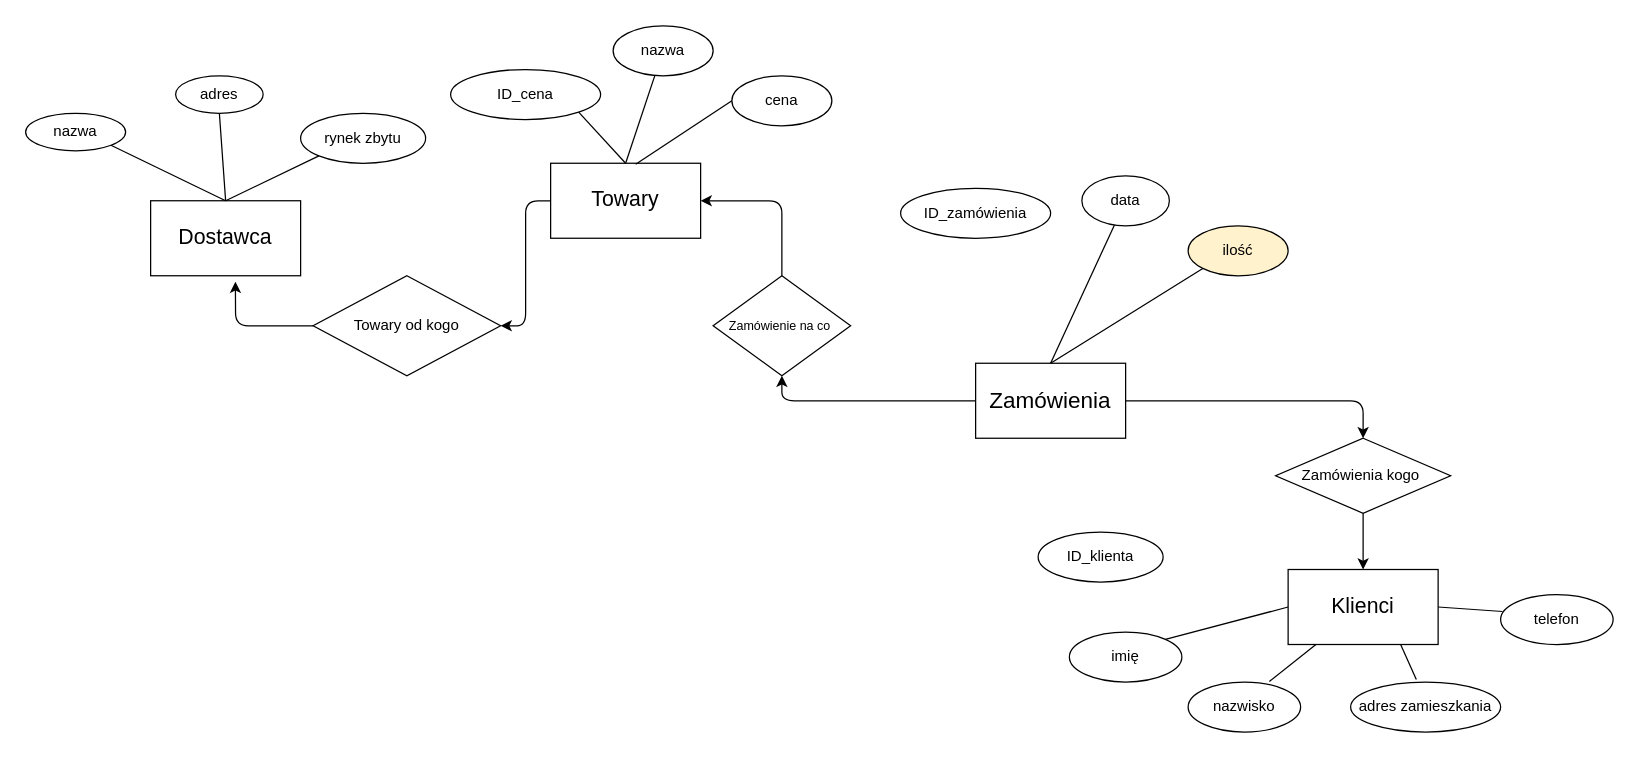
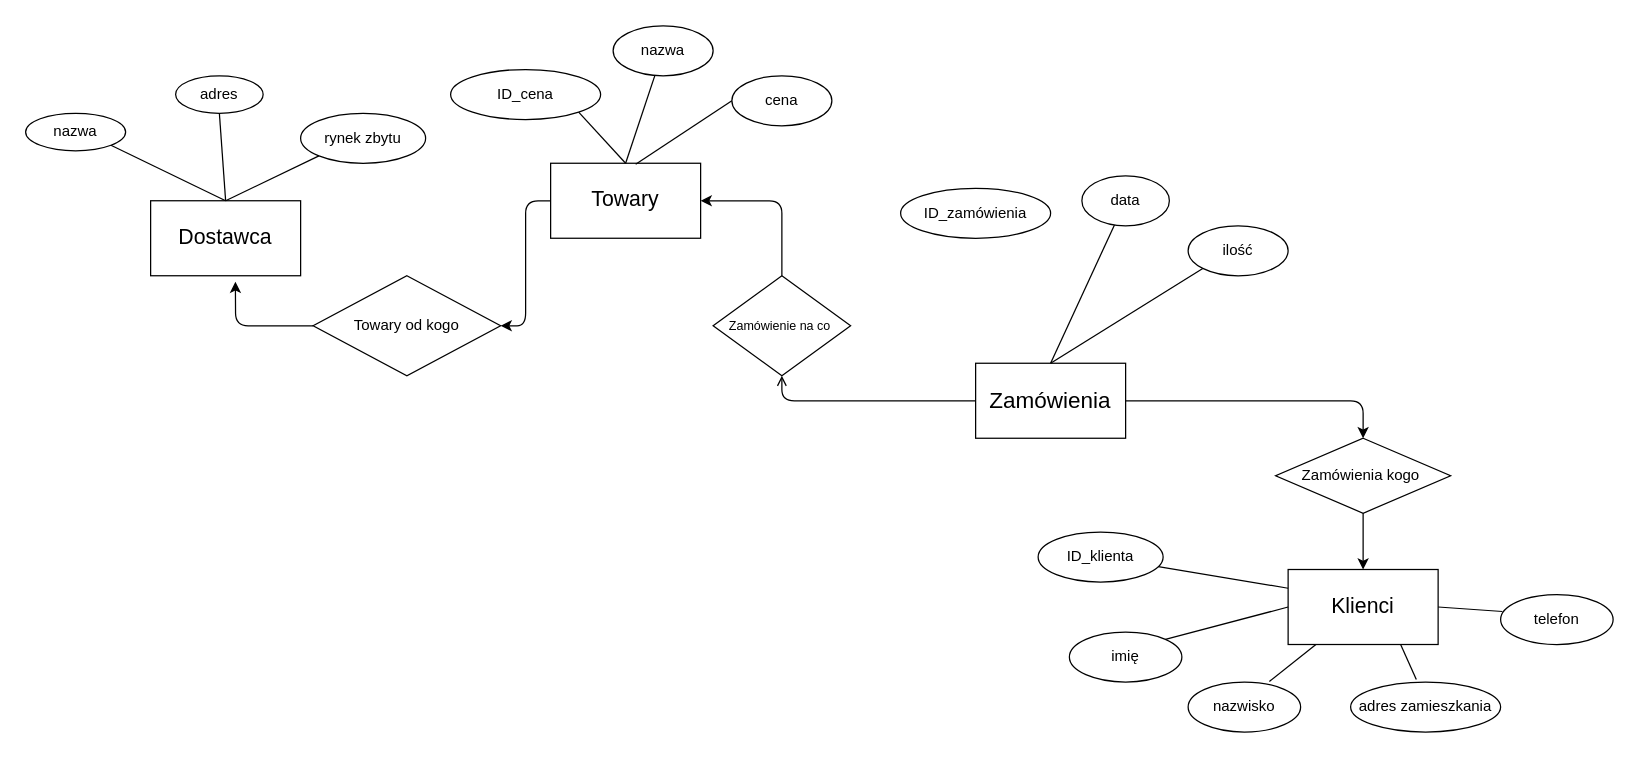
(1238, 251) -> (1238, 251)
(782, 394) -> (782, 386)
none -> (1223, 577)
